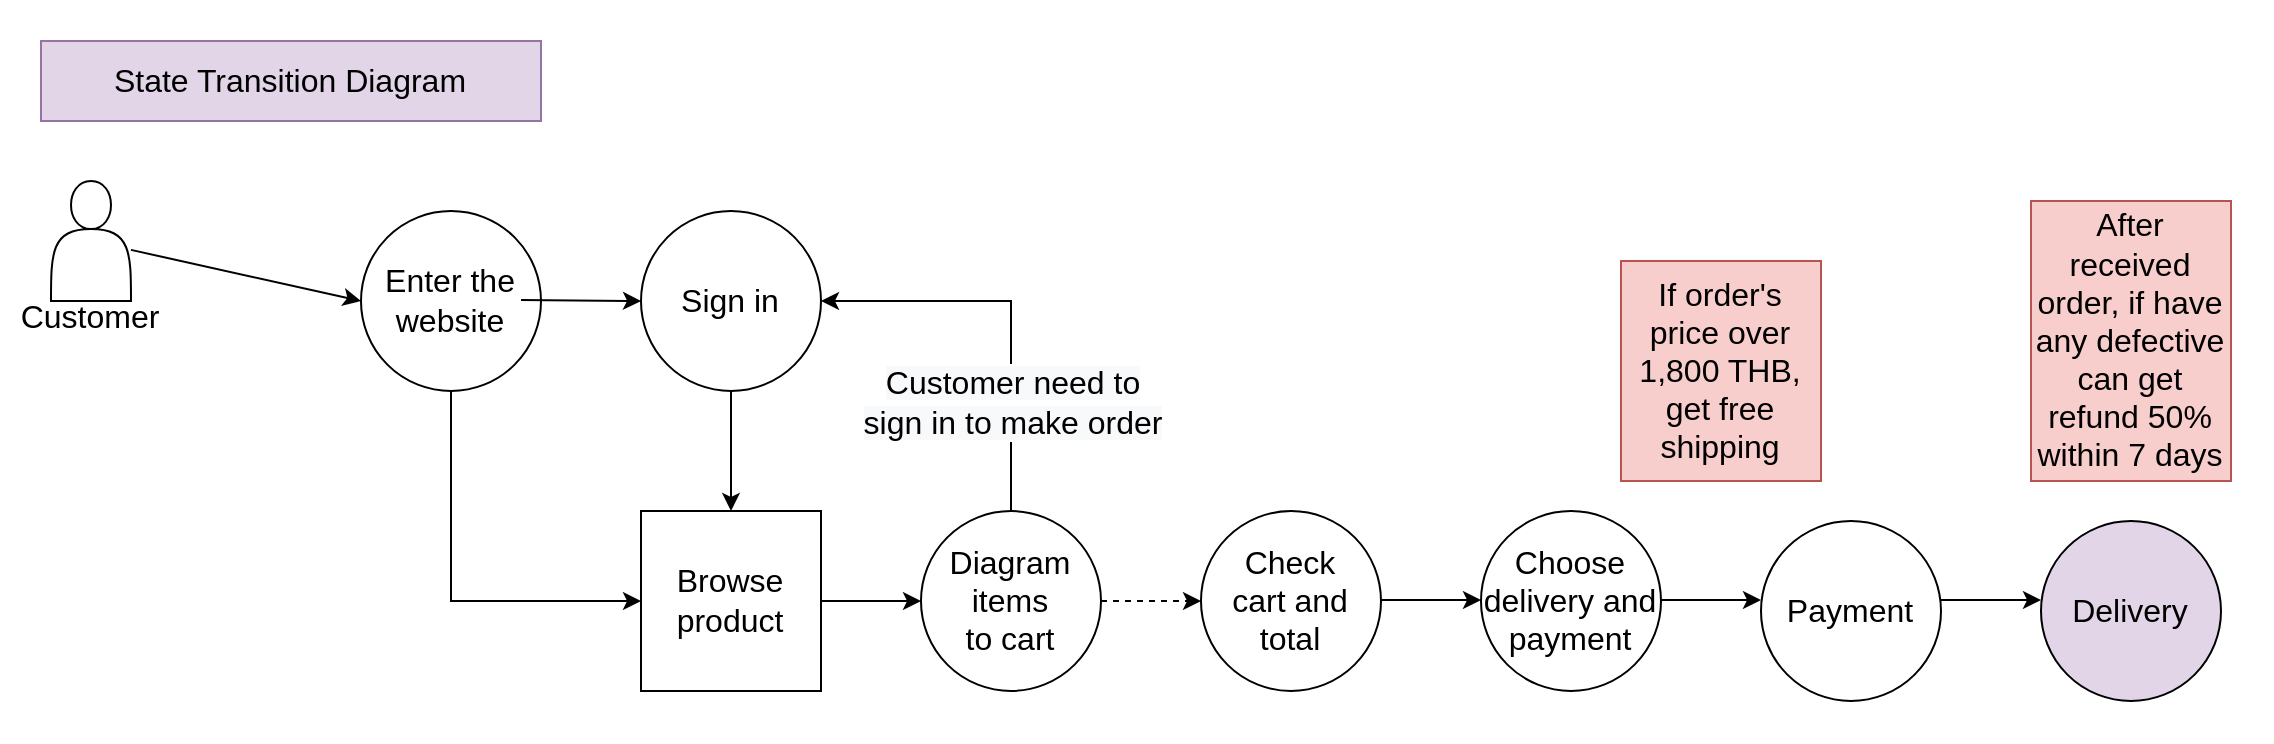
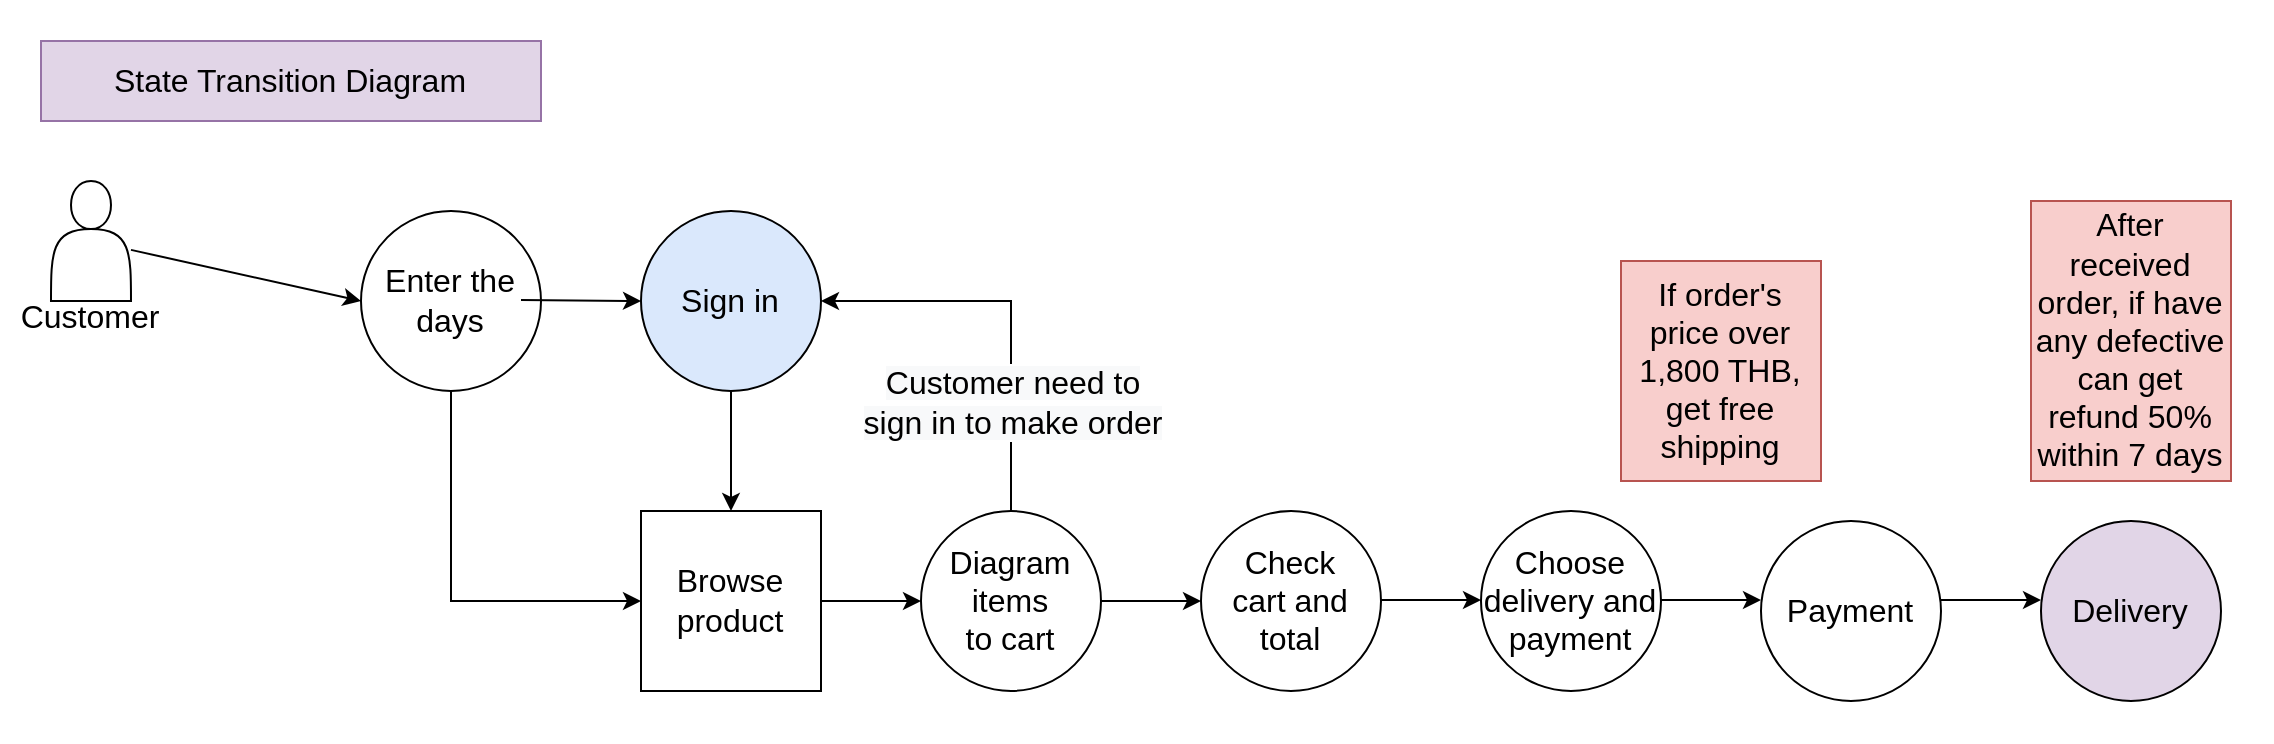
(451, 301) -> (451, 301)
(731, 301) -> (731, 301)
(1145, 601) -> (1145, 601)
